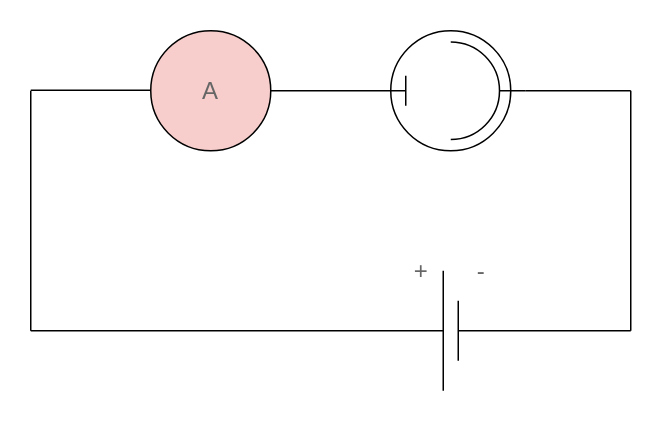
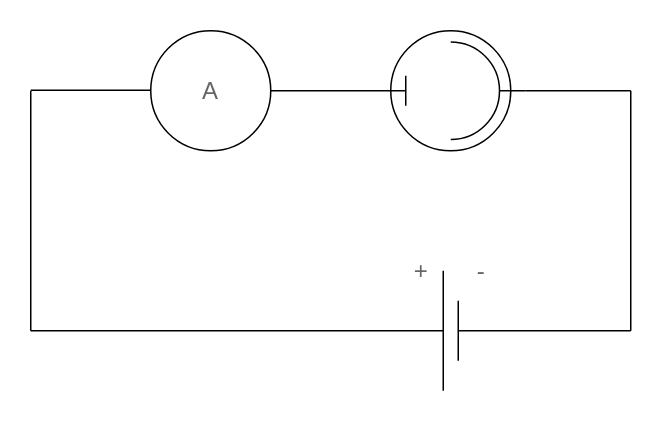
(211, 91) -> (211, 91)
